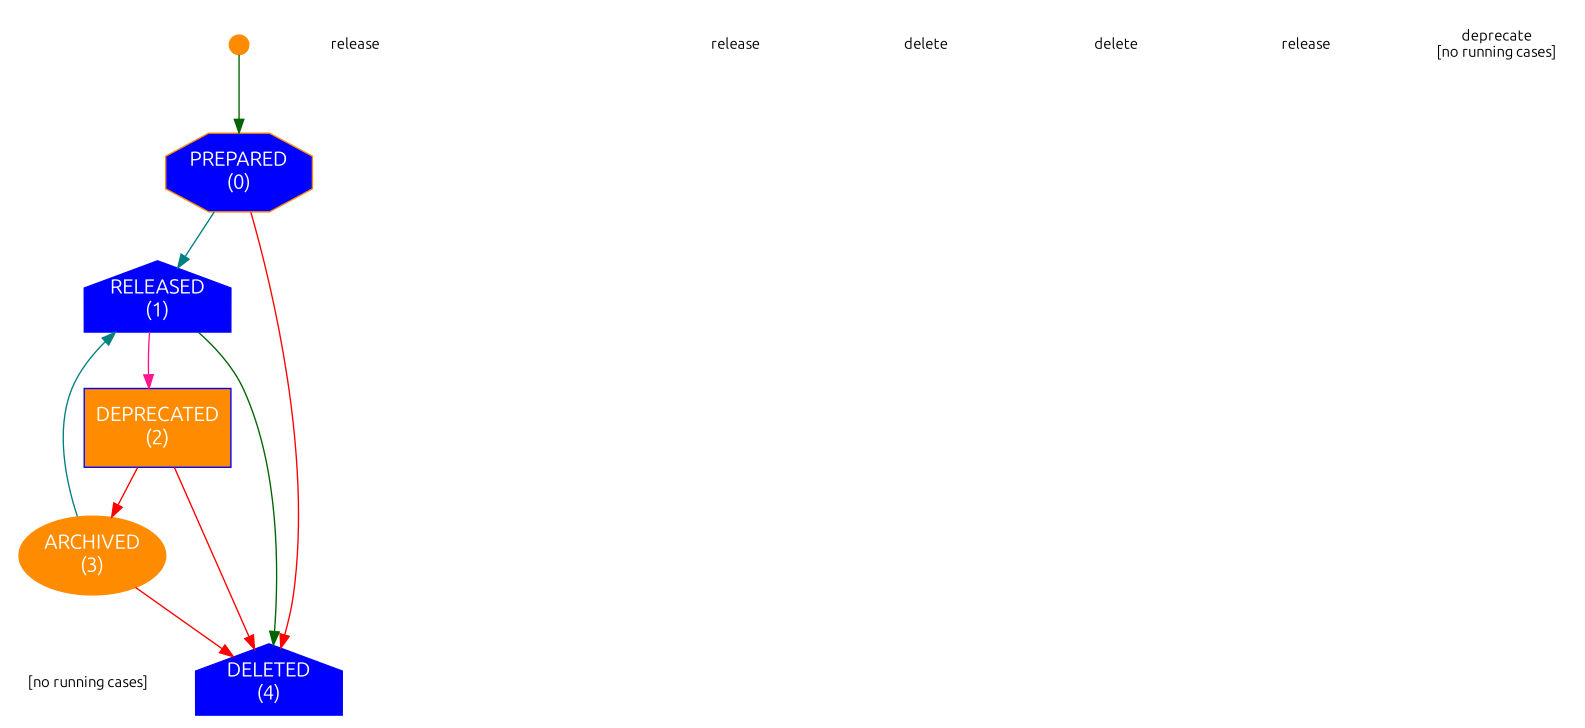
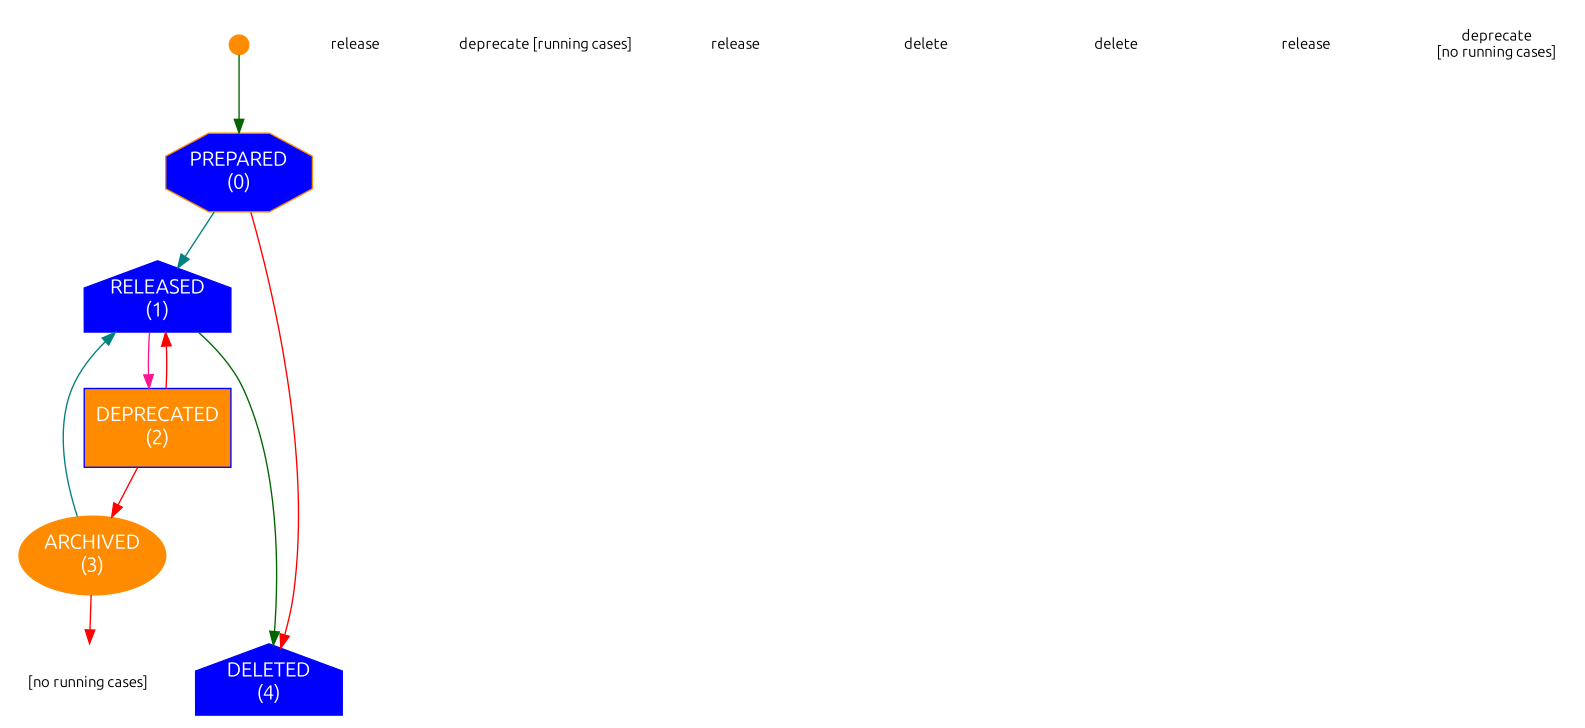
none -> (546, 45)
(212, 552) -> (167, 367)
(179, 618) -> (91, 612)
